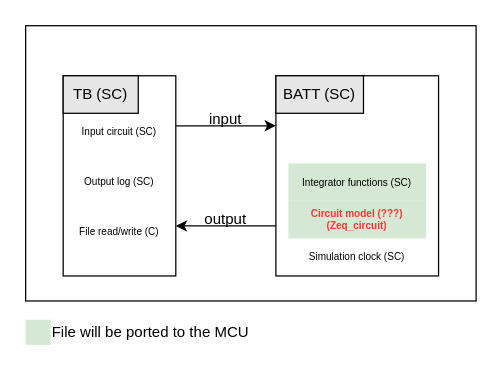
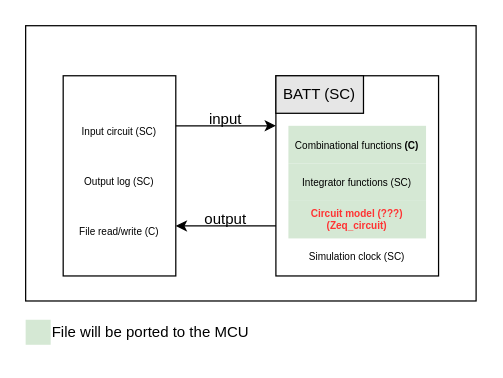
(101, 94) -> none
none -> (357, 144)
